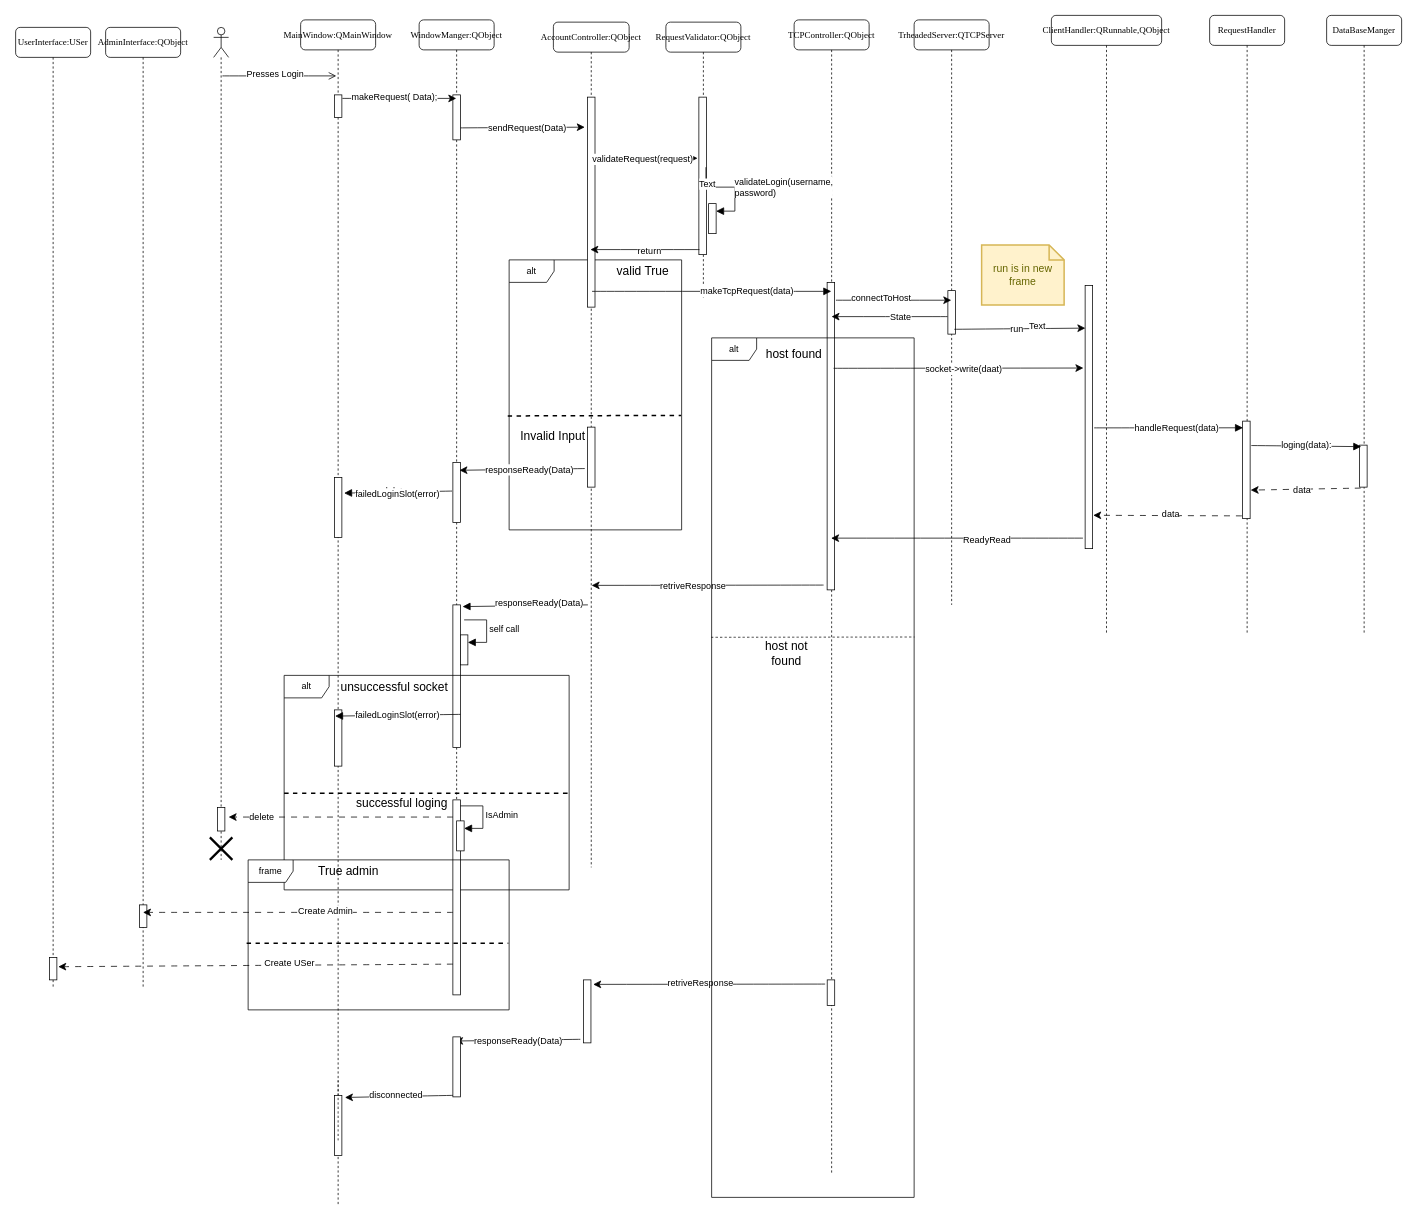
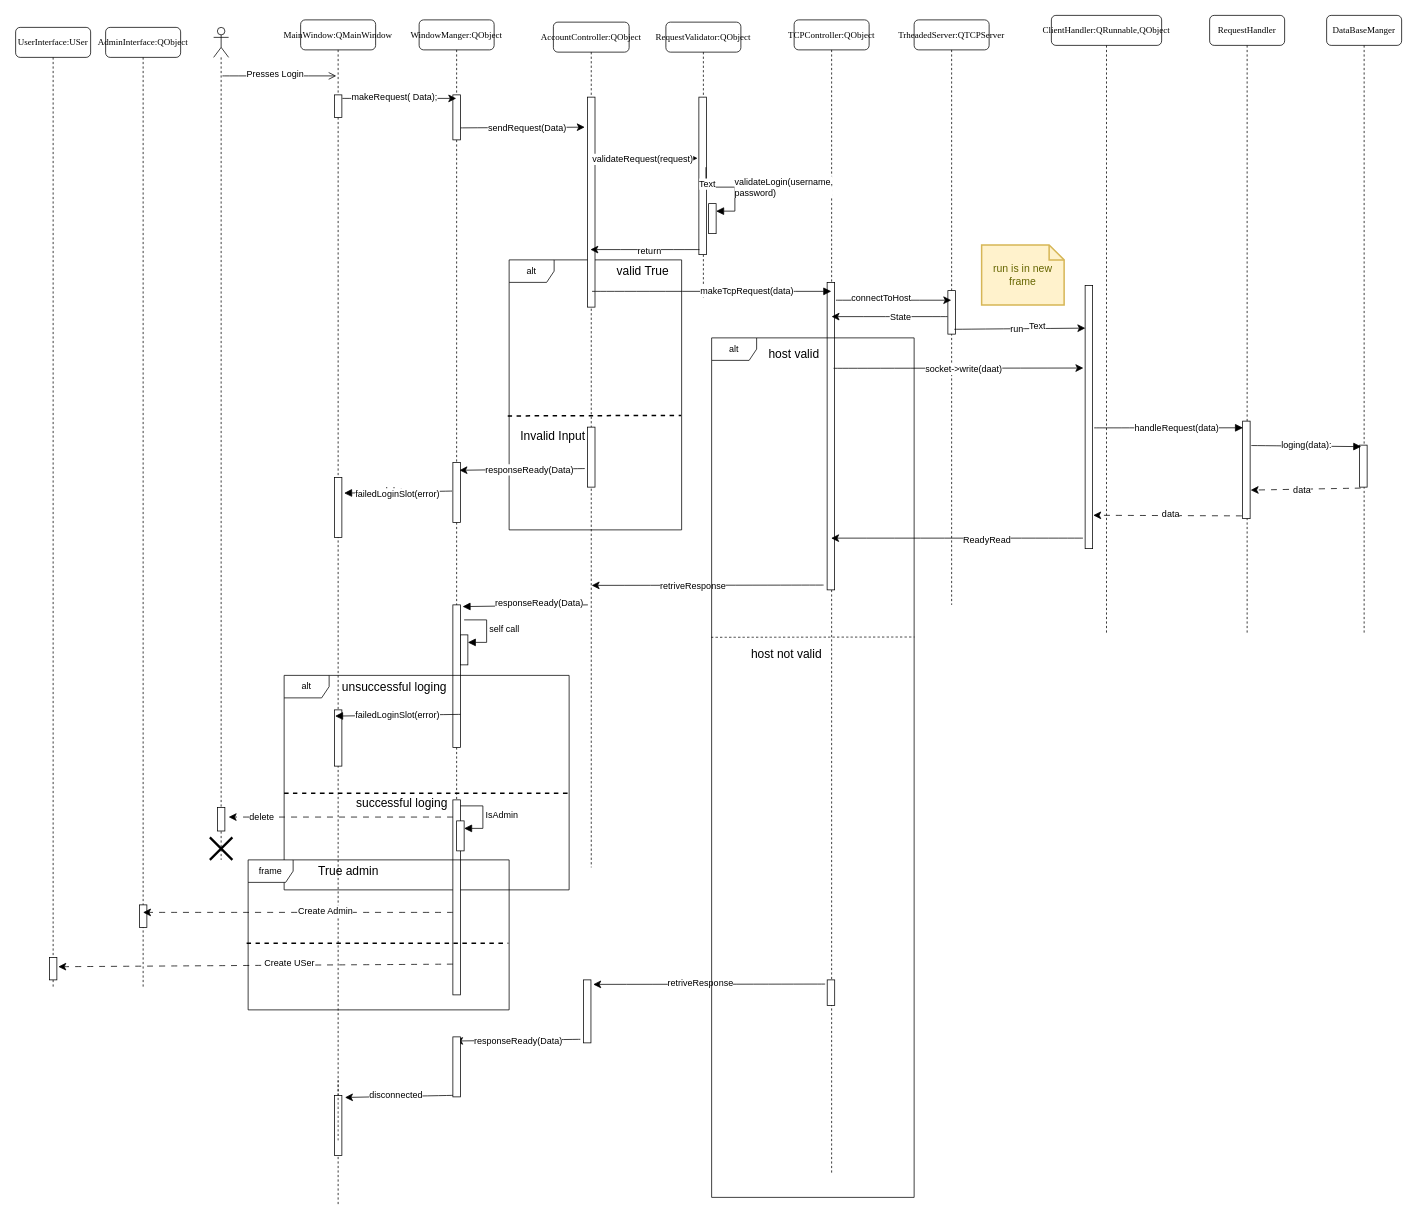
(794, 354) -> (794, 354)
(786, 654) -> (786, 654)
(393, 687) -> (393, 687)
